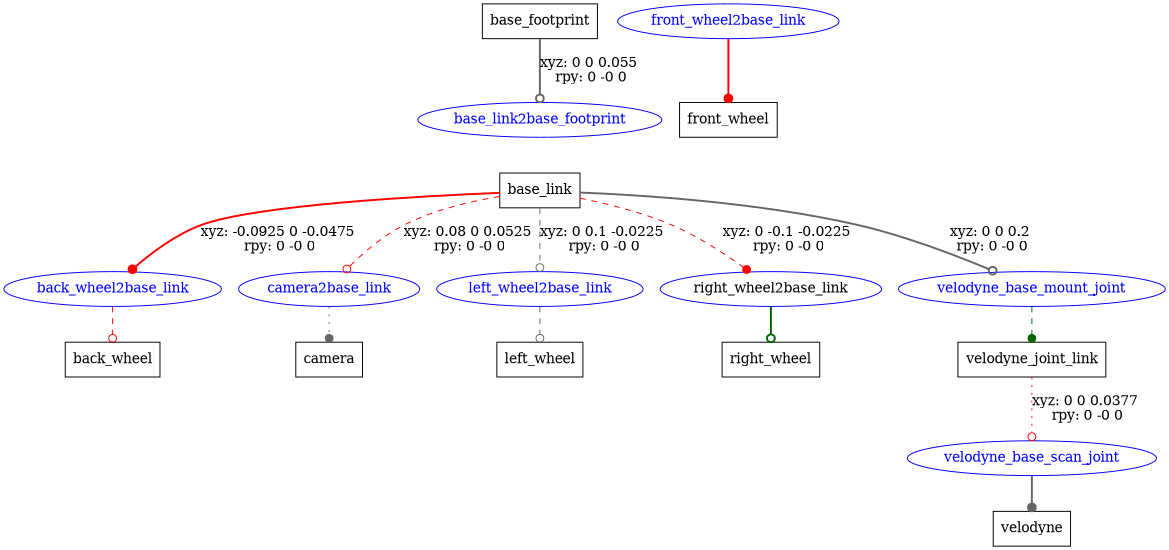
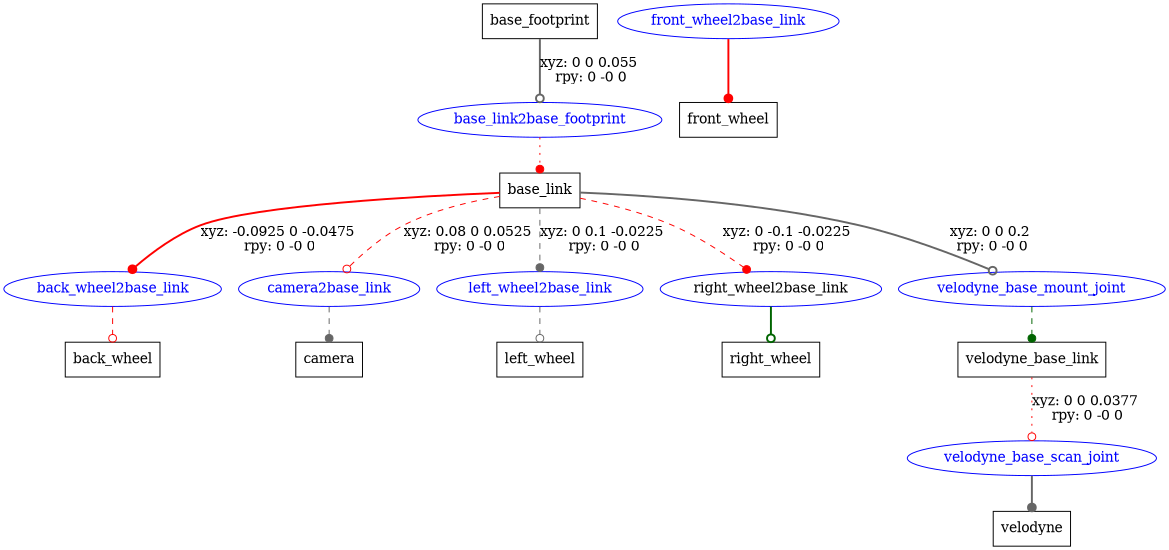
none -> (540, 151)
(540, 236) -> (540, 236)
(329, 321) -> (329, 321)
(1032, 360) -> (1032, 360)
